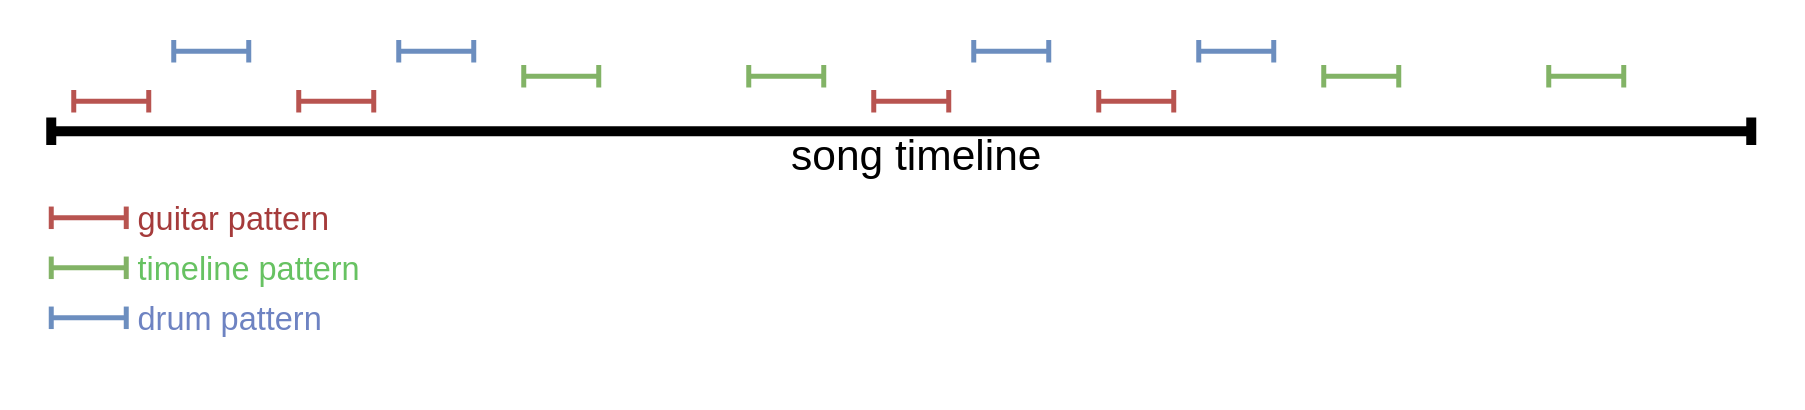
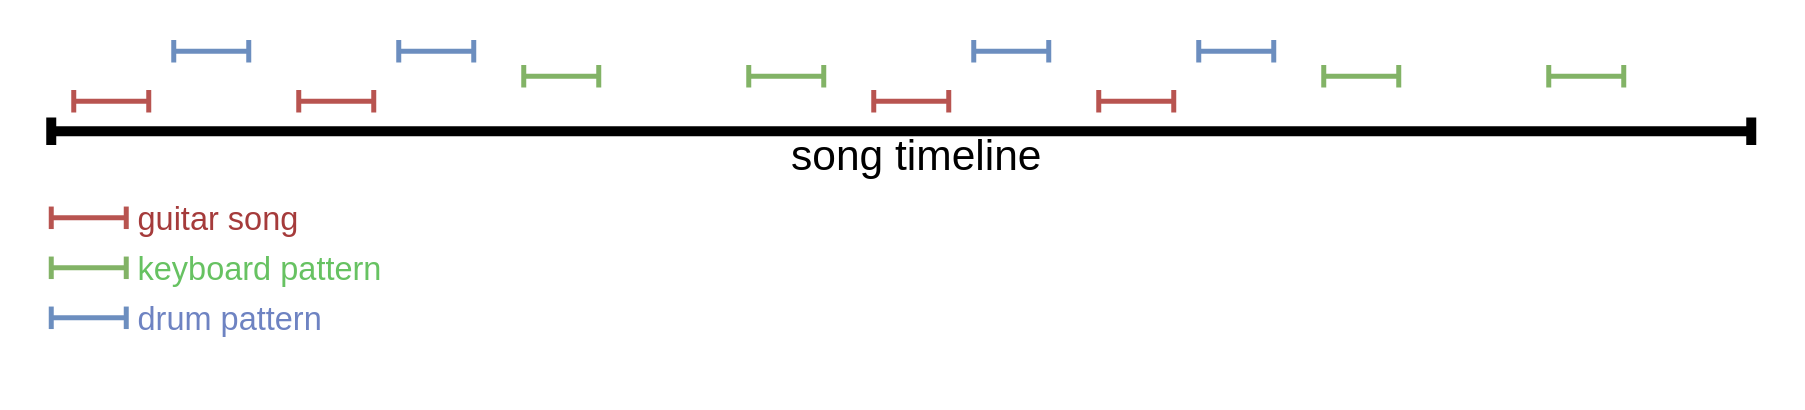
(236, 219) -> (223, 219)
(258, 269) -> (269, 269)
